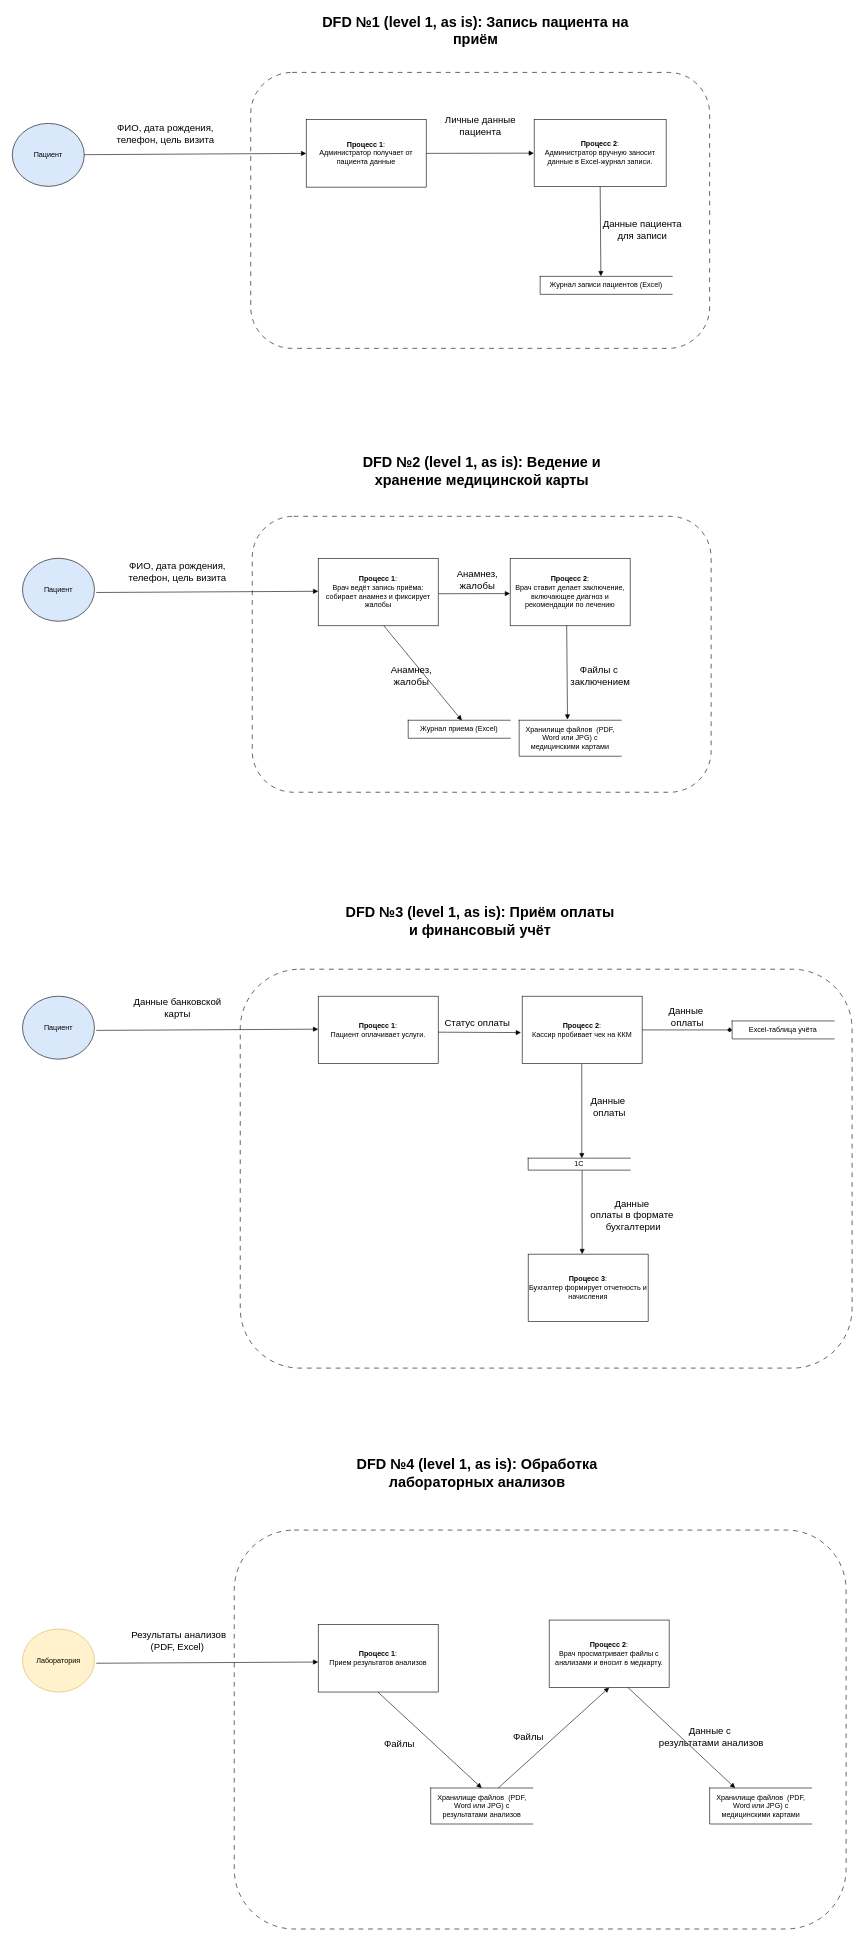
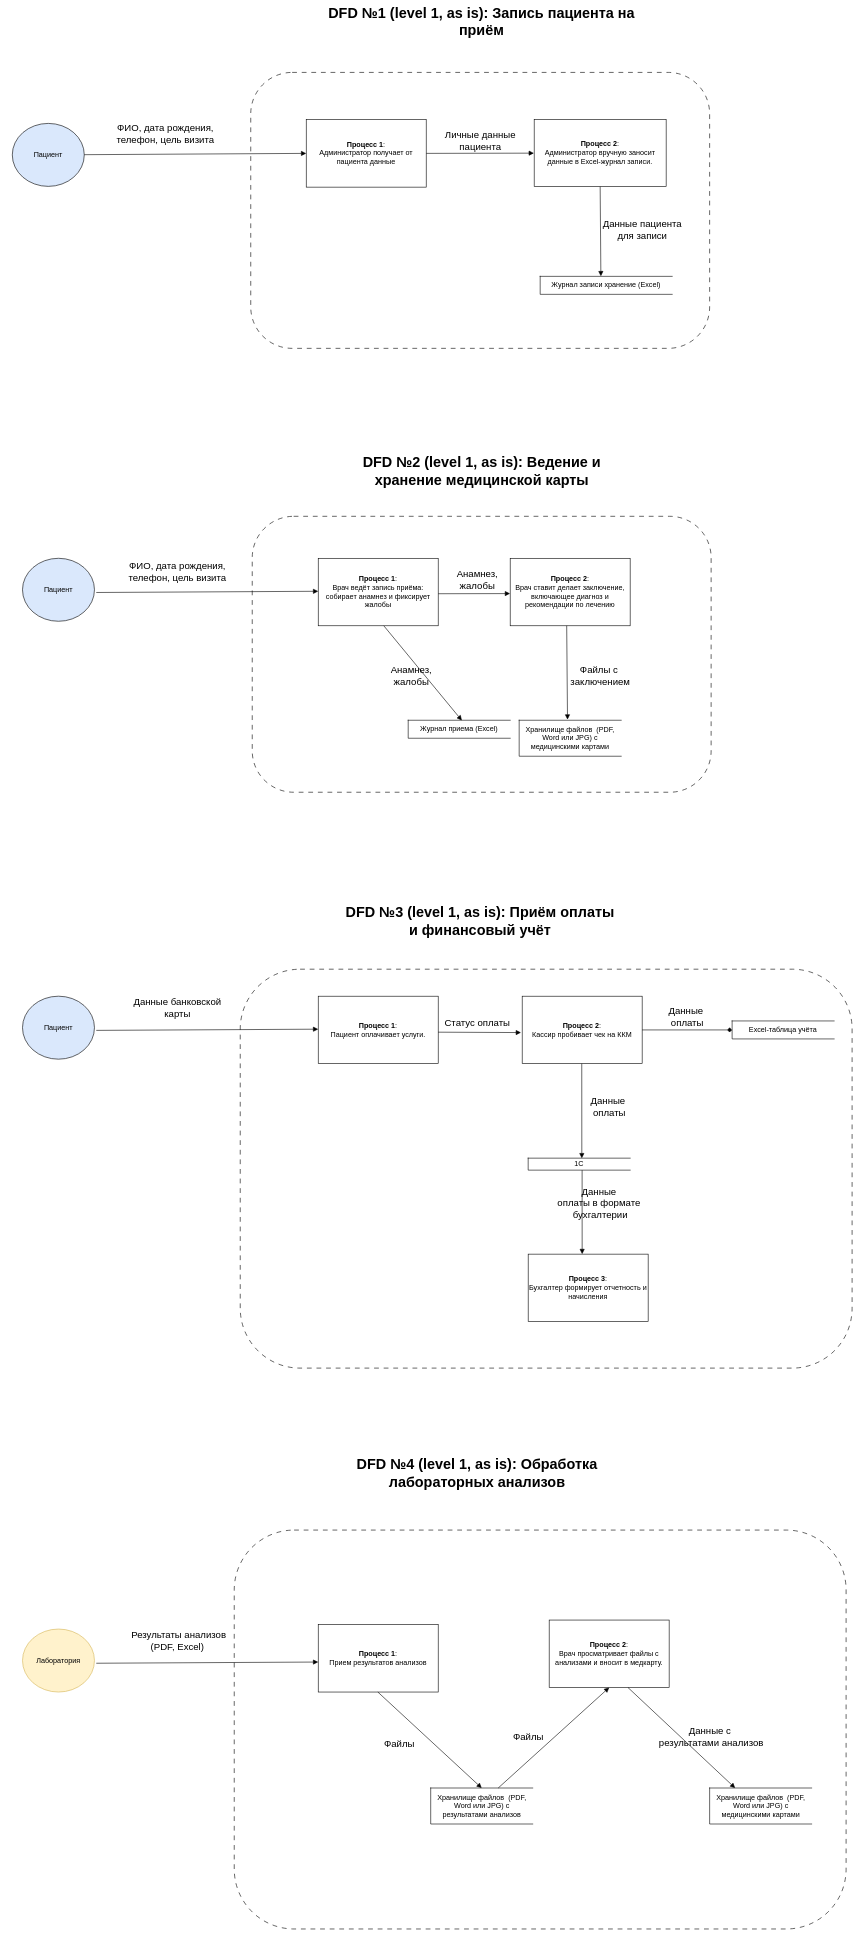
(476, 30) -> (482, 21)
(480, 126) -> (480, 141)
(606, 285) -> (606, 285)
(633, 1215) -> (600, 1203)
